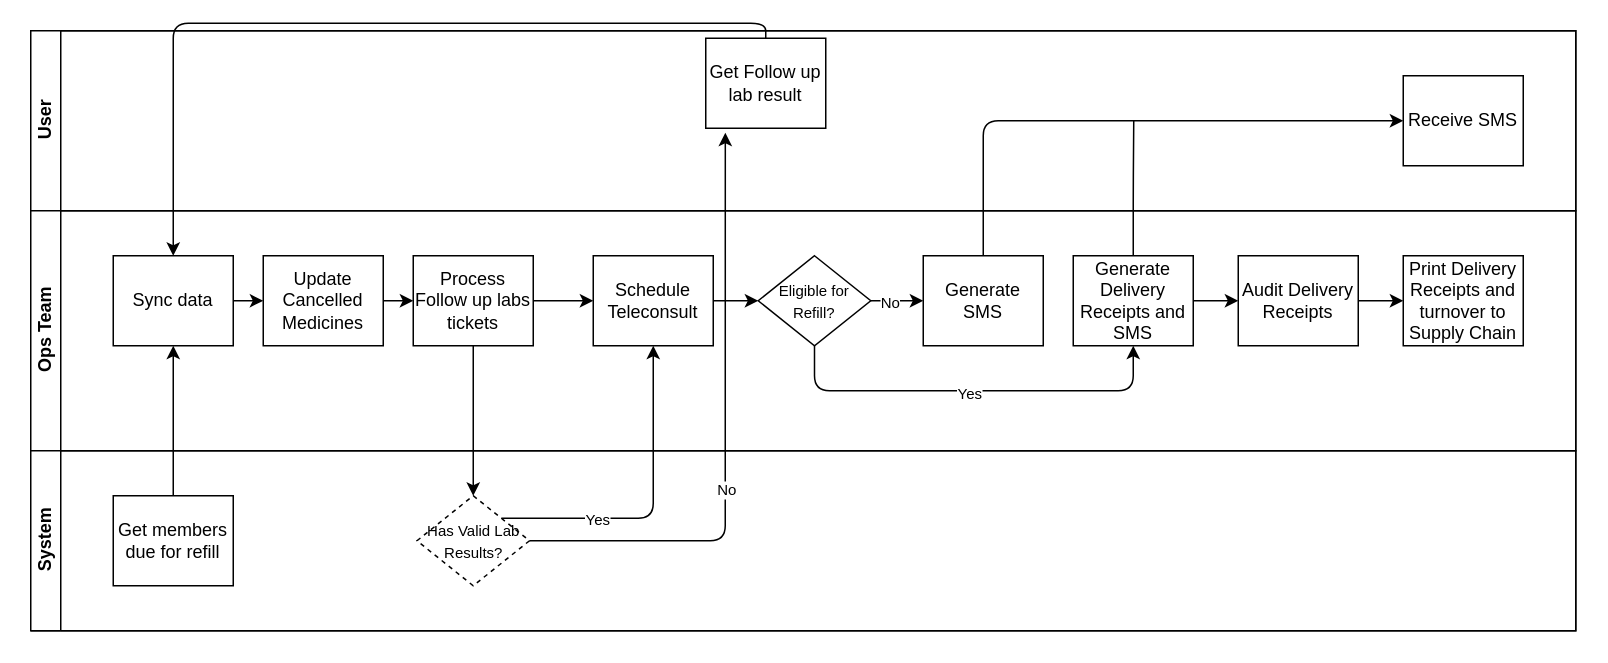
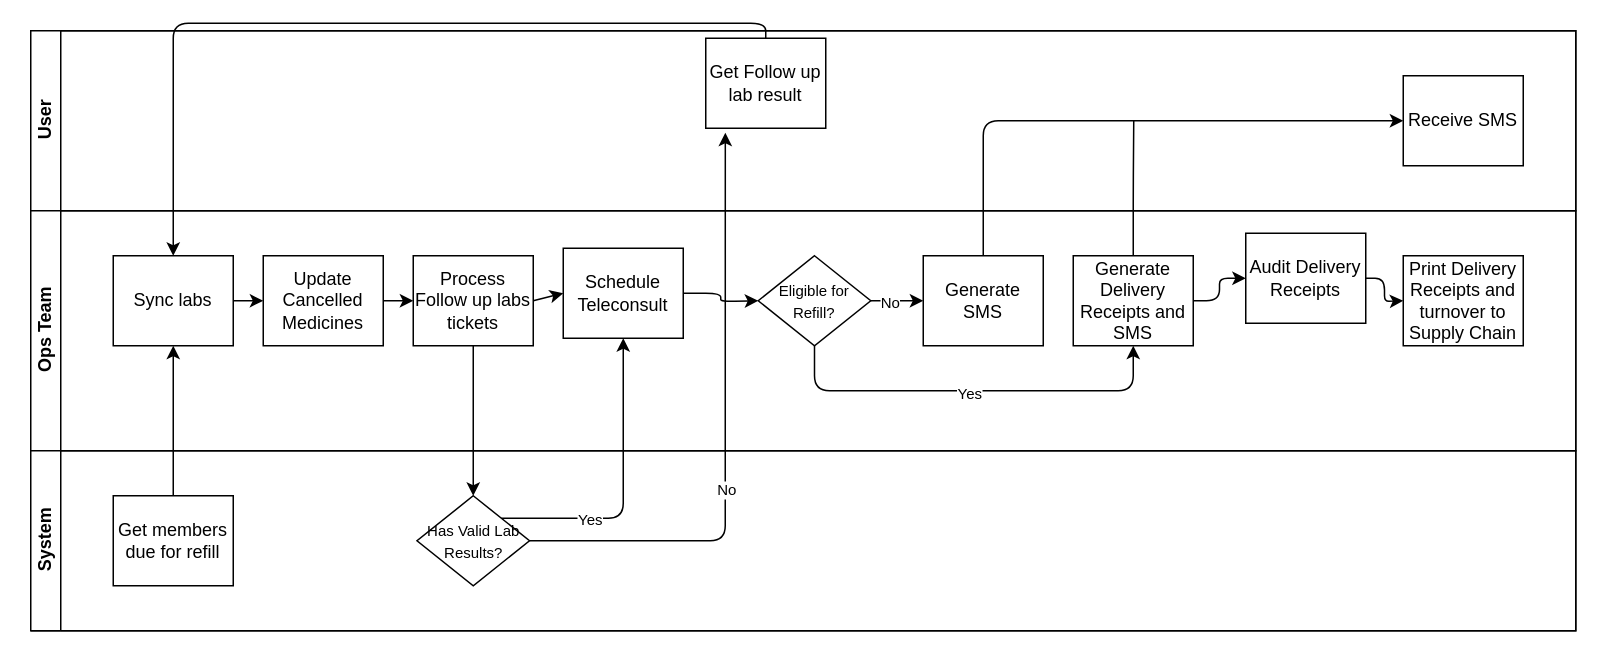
(173, 301) -> (173, 301)
(653, 301) -> (623, 293)
(1298, 301) -> (1306, 278)
(473, 541) -> (473, 541)
